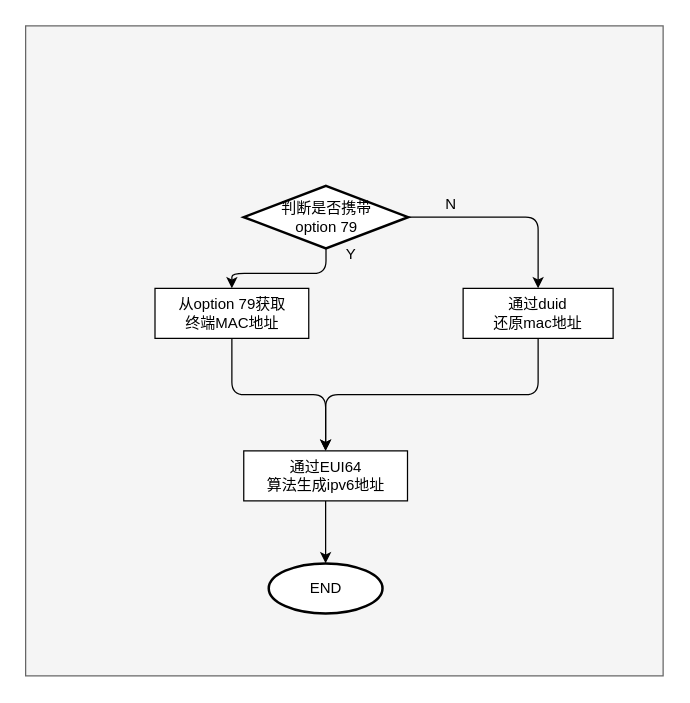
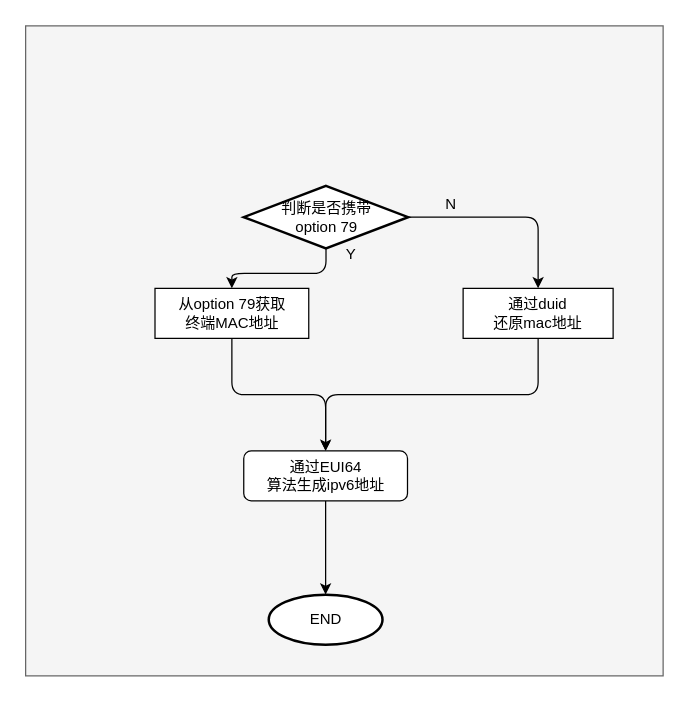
(326, 443) -> (326, 443)
(326, 476) -> (326, 476)
(326, 588) -> (326, 619)
